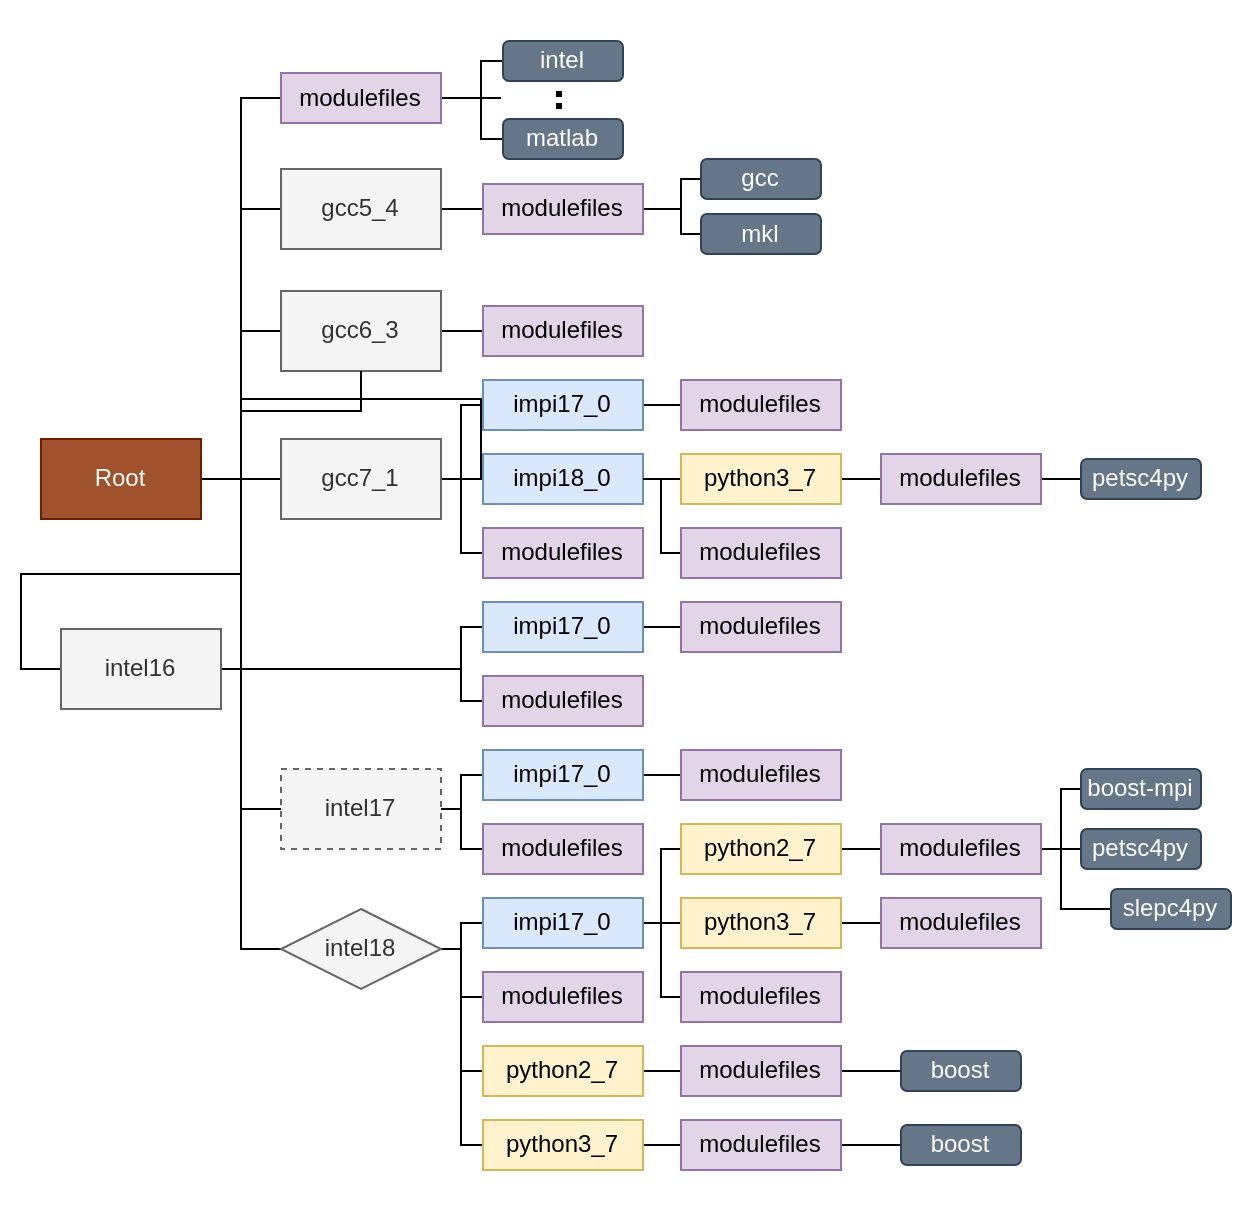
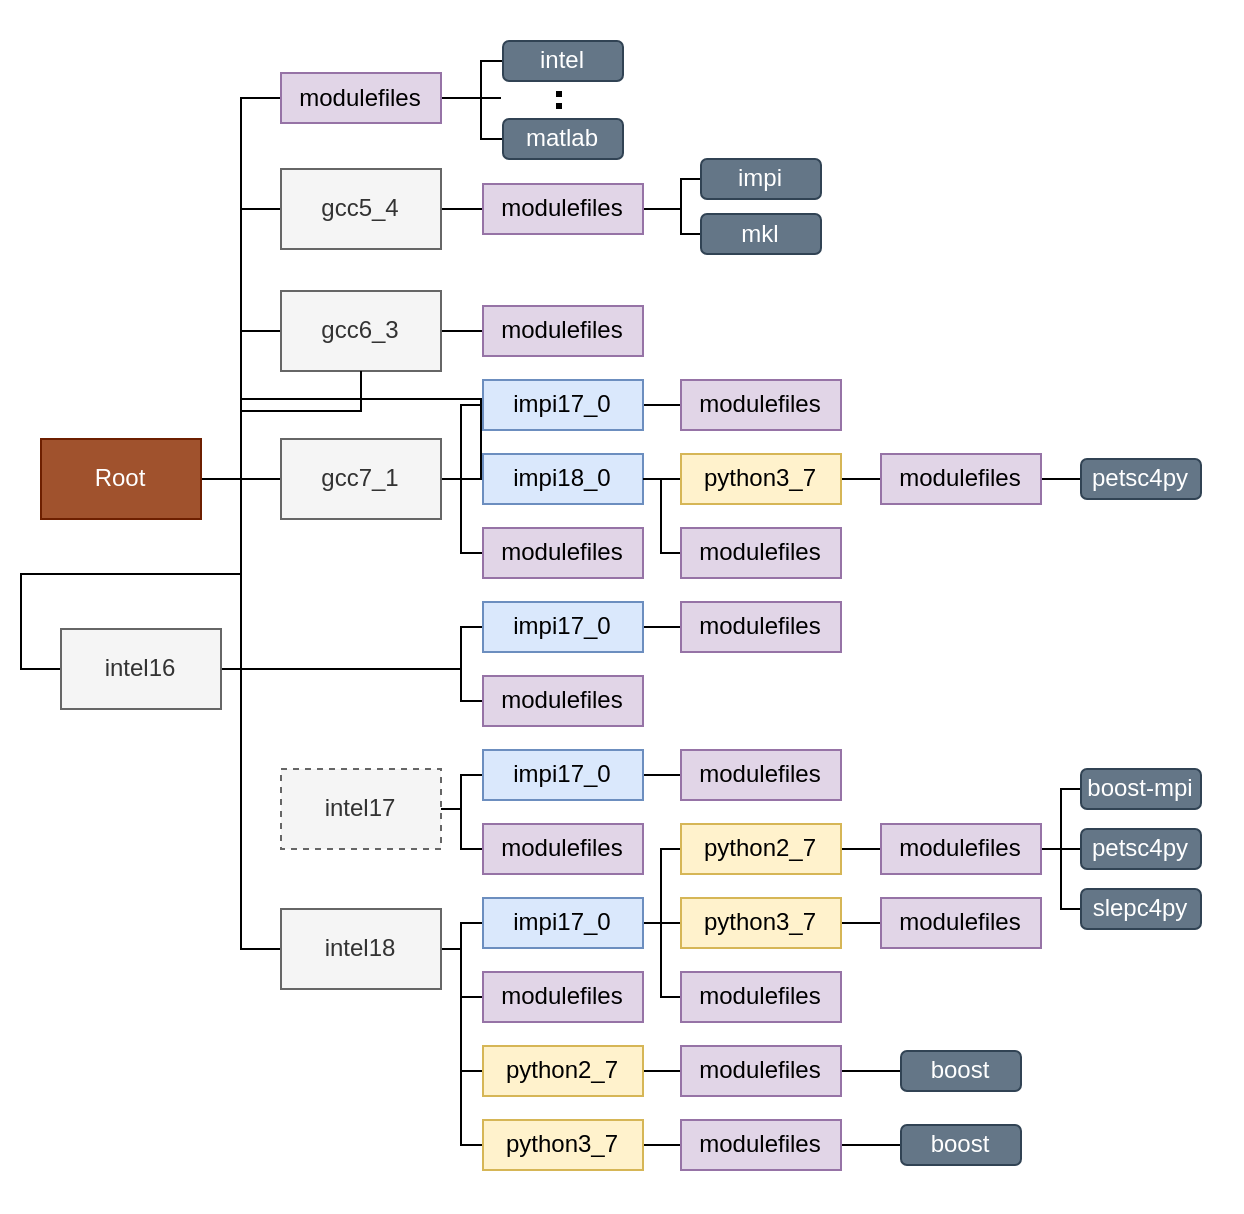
(761, 179) -> (761, 179)
(263, 809) -> none
(1171, 909) -> (1141, 909)
(361, 949) -> (361, 949)
